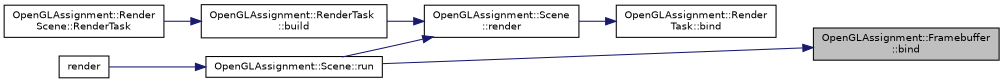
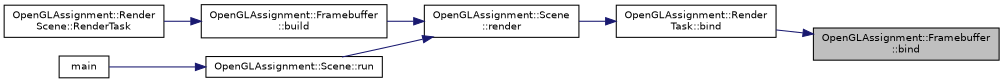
(294, 21) -> (294, 21)
(593, 56) -> (790, 31)
(84, 67) -> (84, 67)
